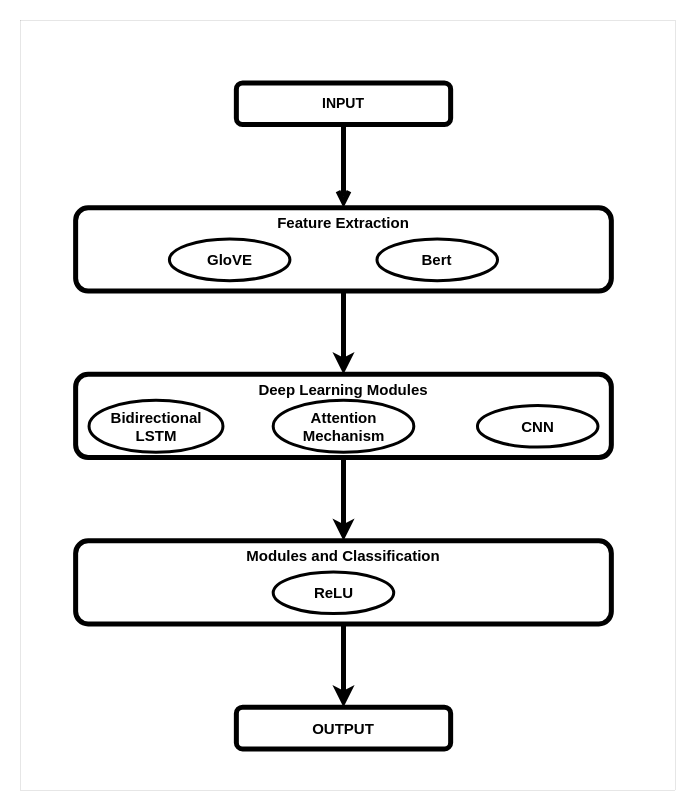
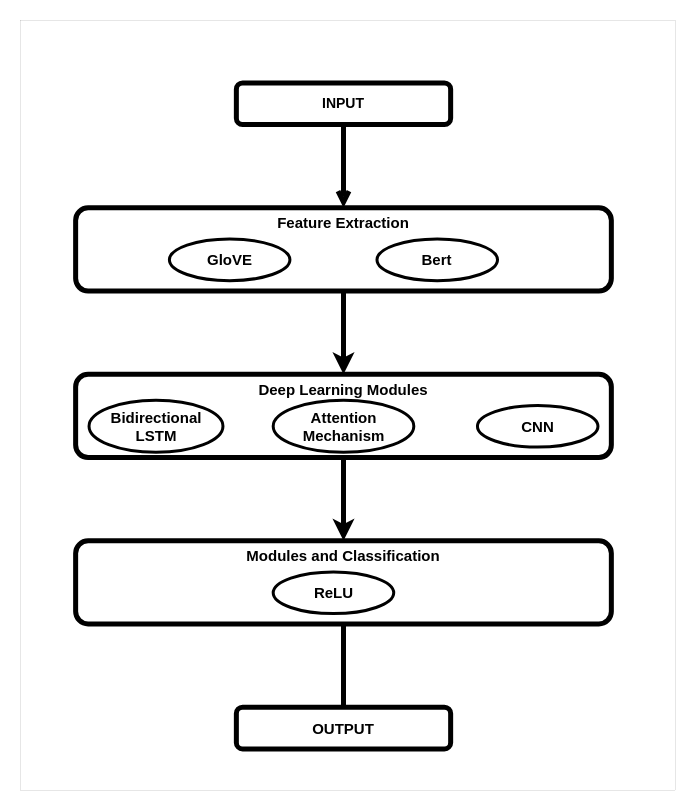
(344, 690) -> (344, 696)
